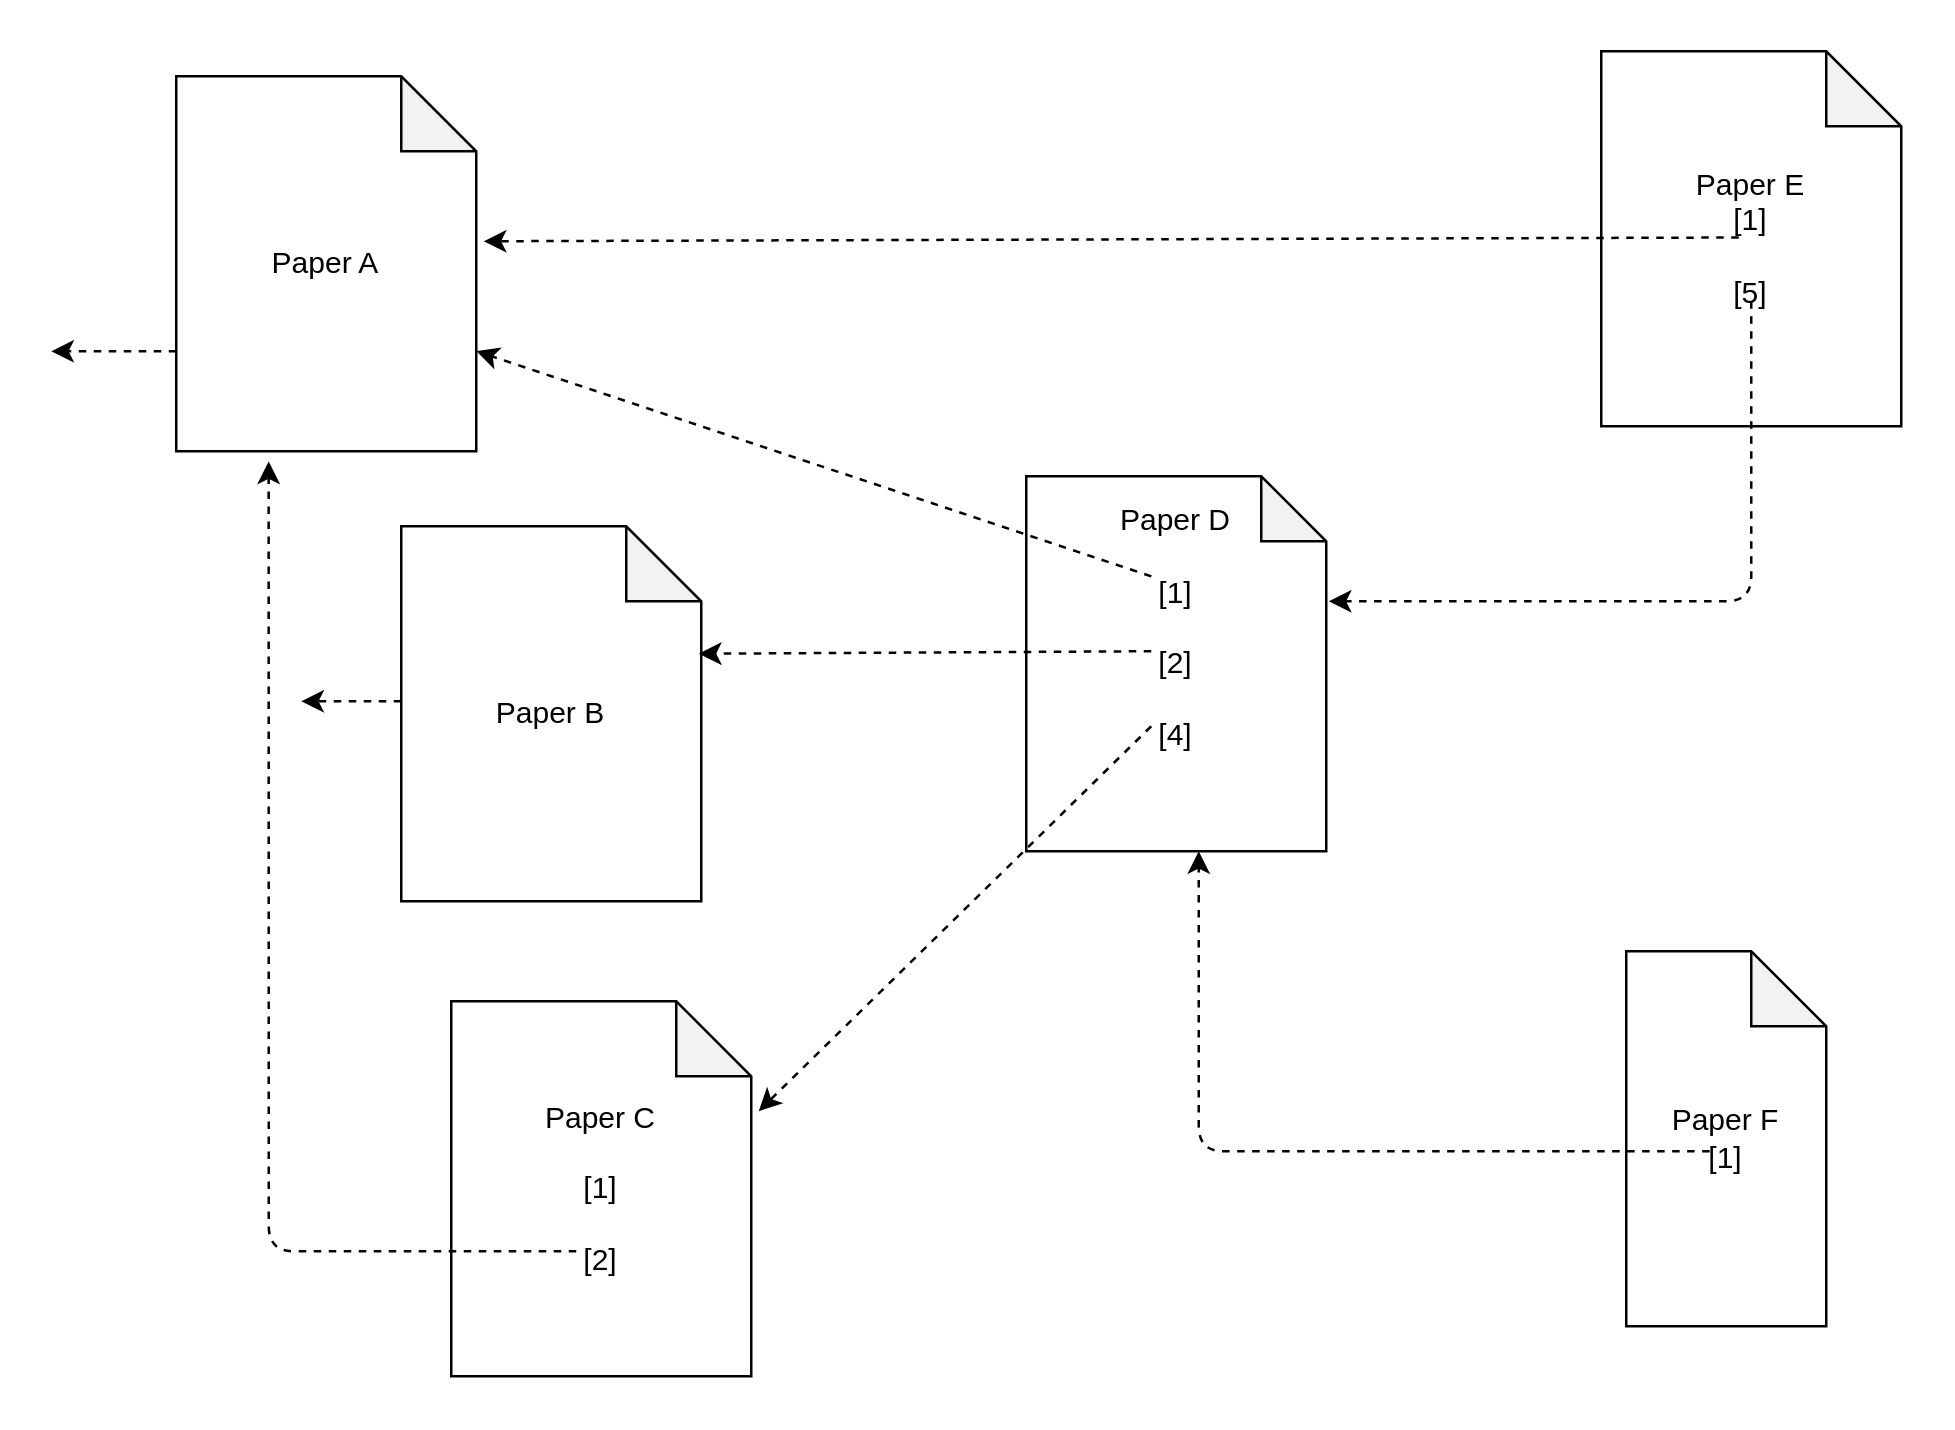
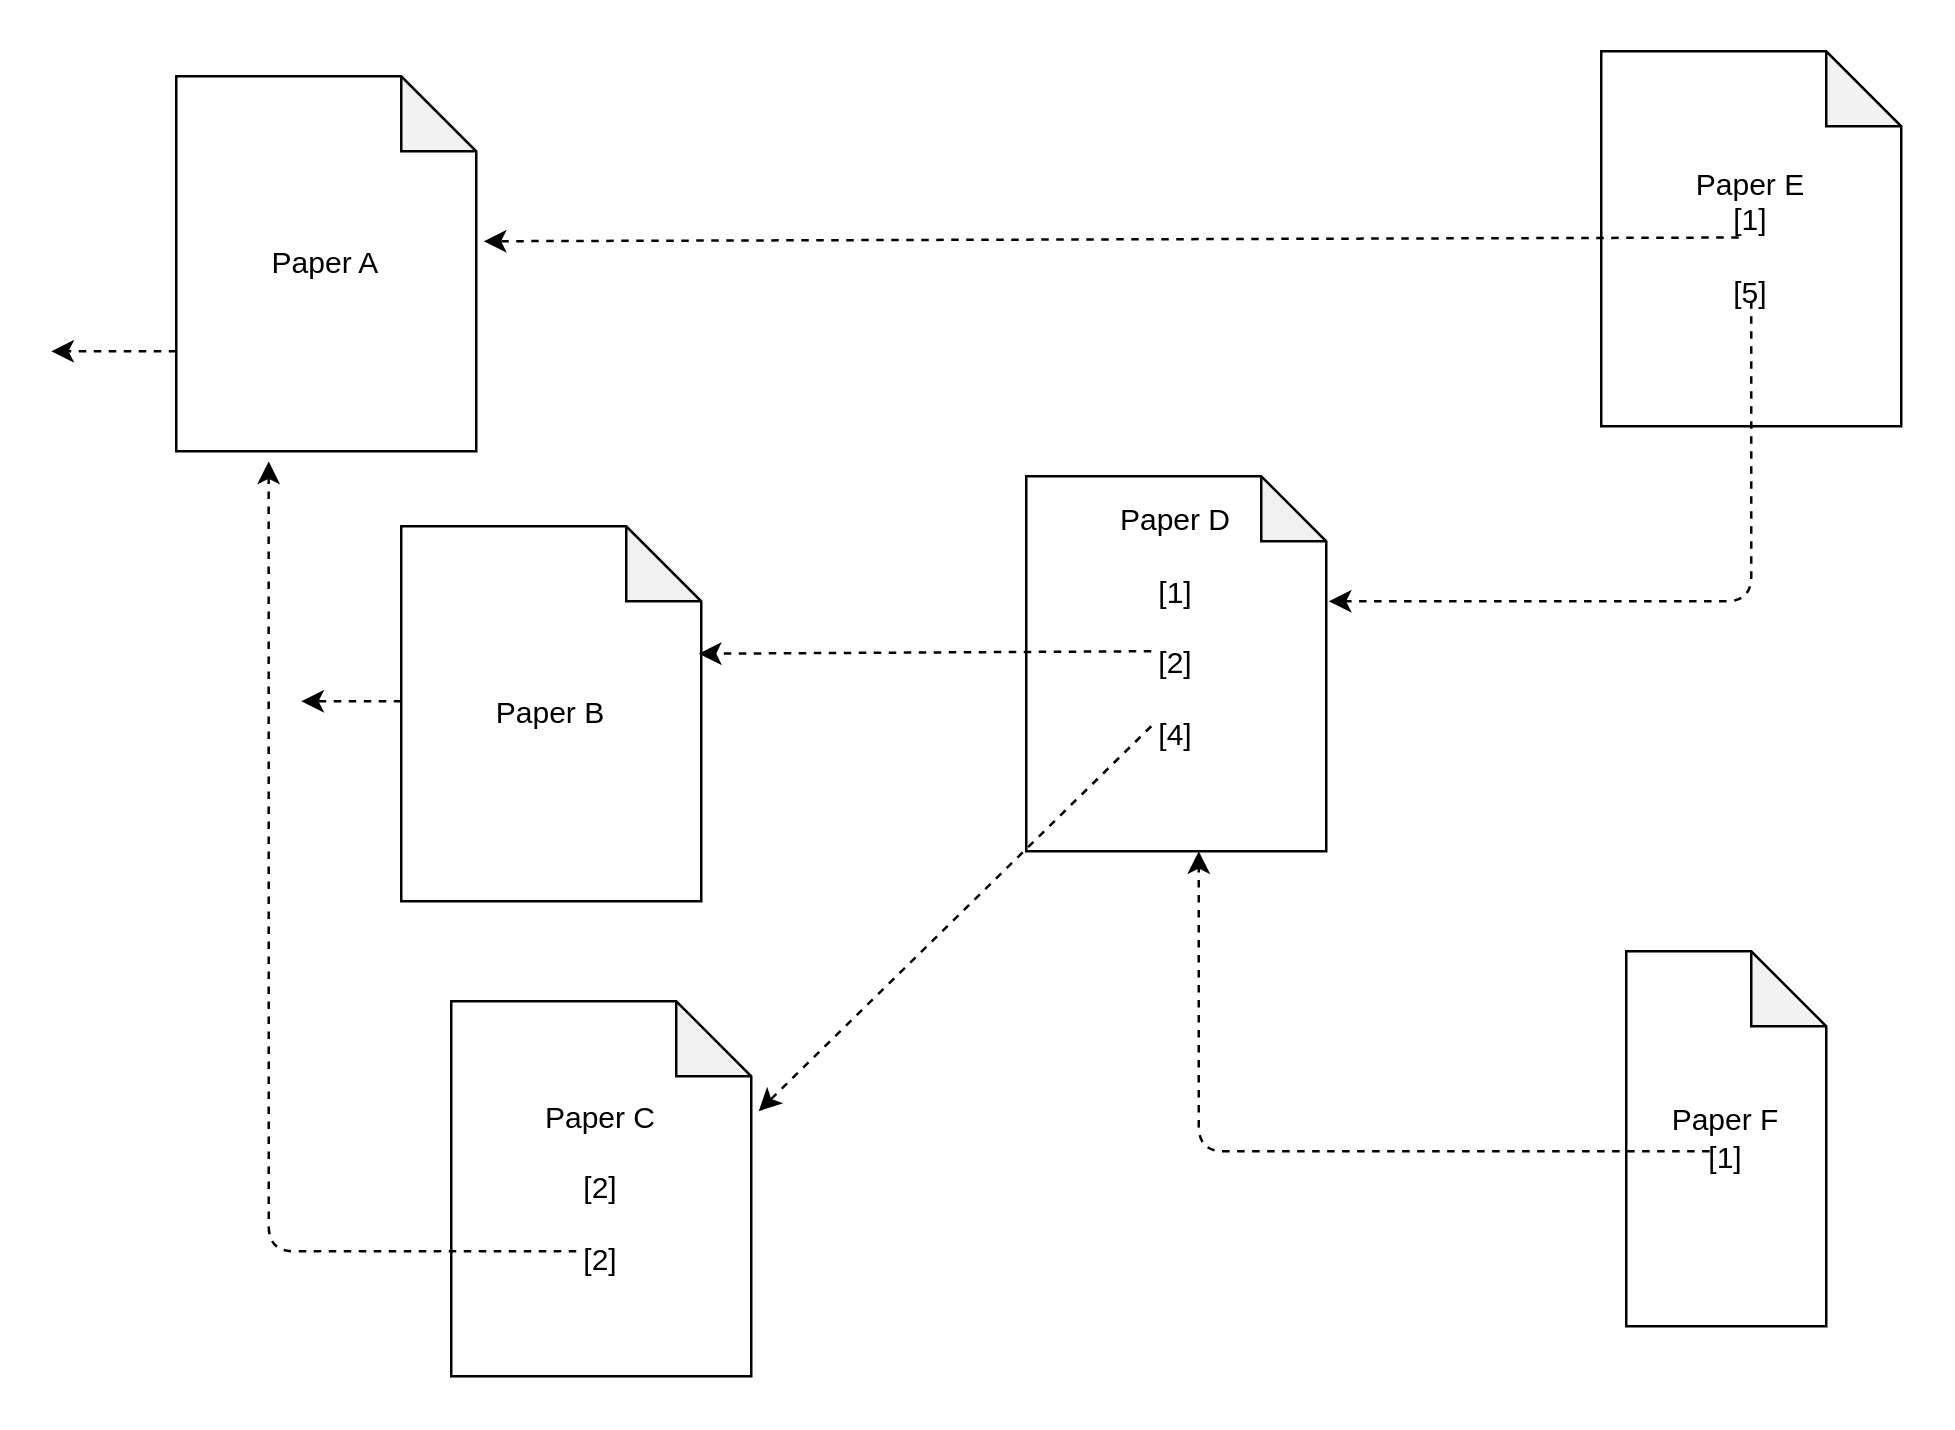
(822, 466) -> none
(601, 1189) -> (601, 1189)
